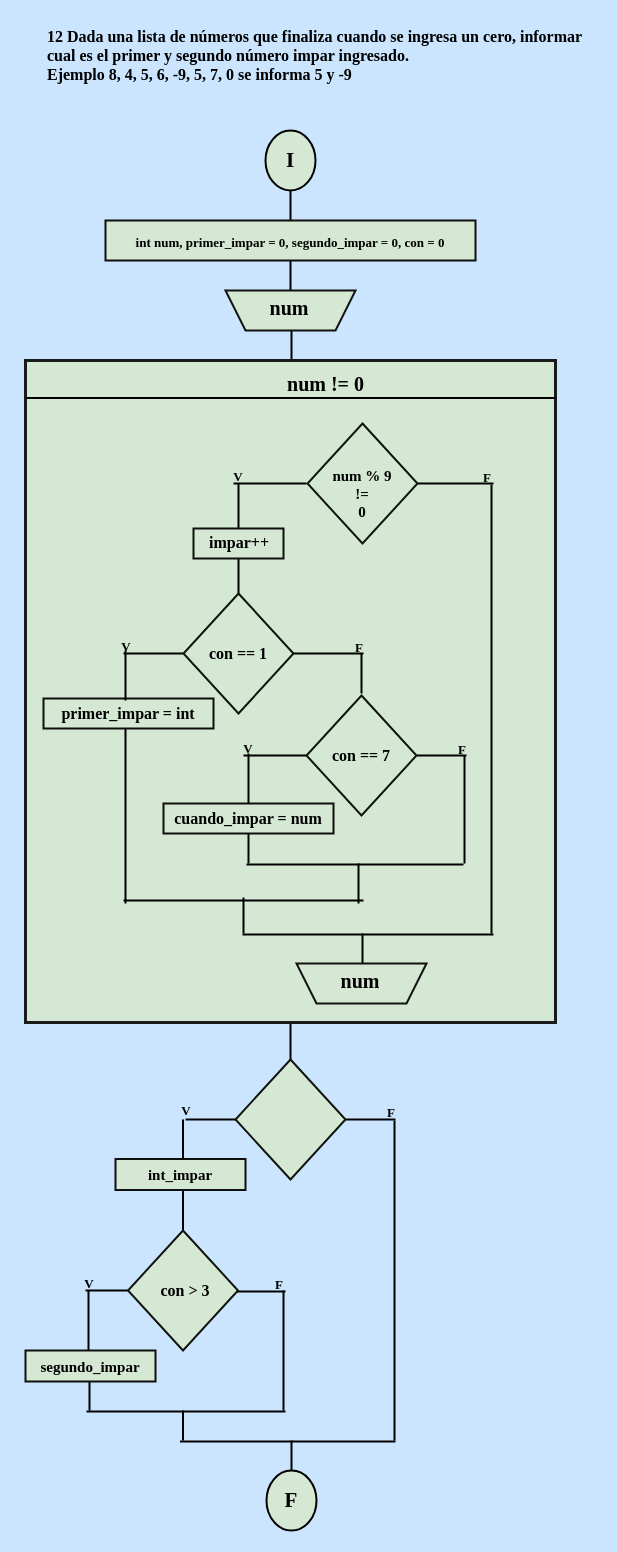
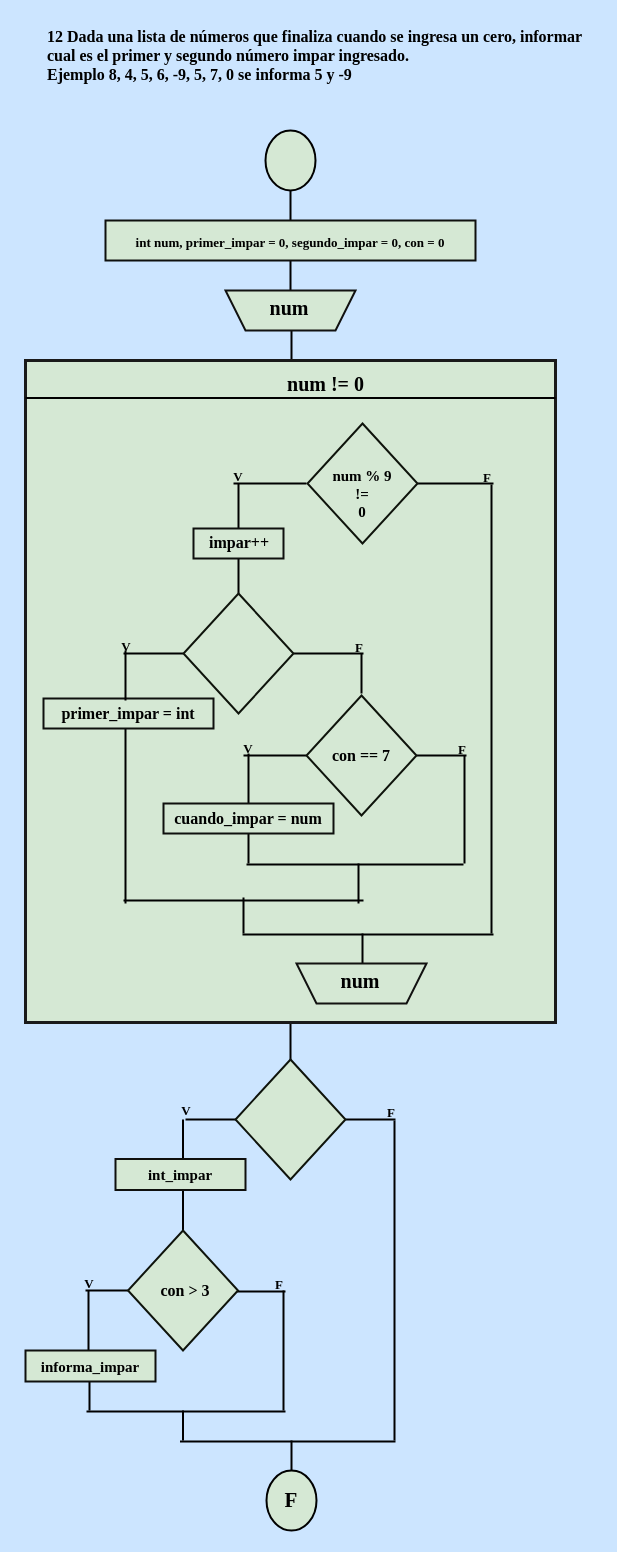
(291, 161) -> none
(239, 654) -> none
(91, 1367) -> (91, 1367)
